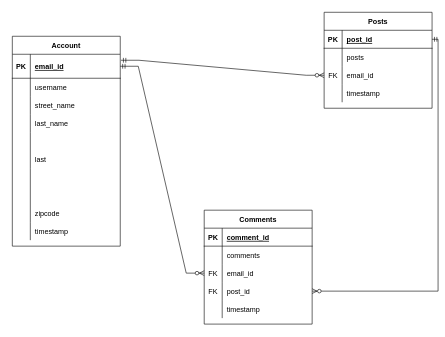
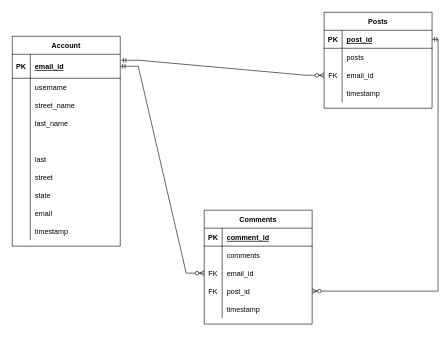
none -> (75, 177)
none -> (75, 195)
(48, 214) -> (43, 214)
